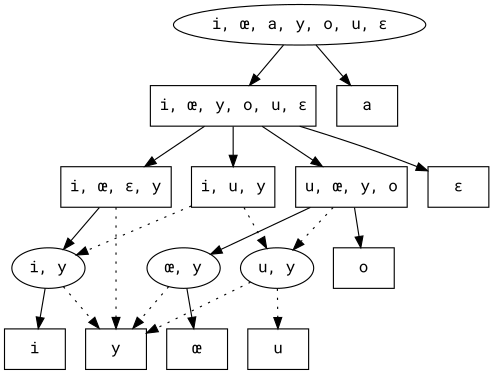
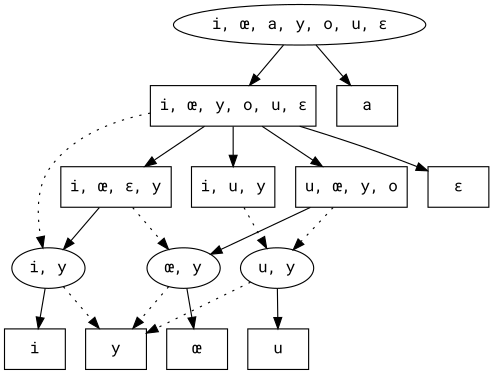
(139, 228) -> (65, 151)
(116, 262) -> (147, 224)
(364, 268) -> none
(278, 303) -> (278, 303)
